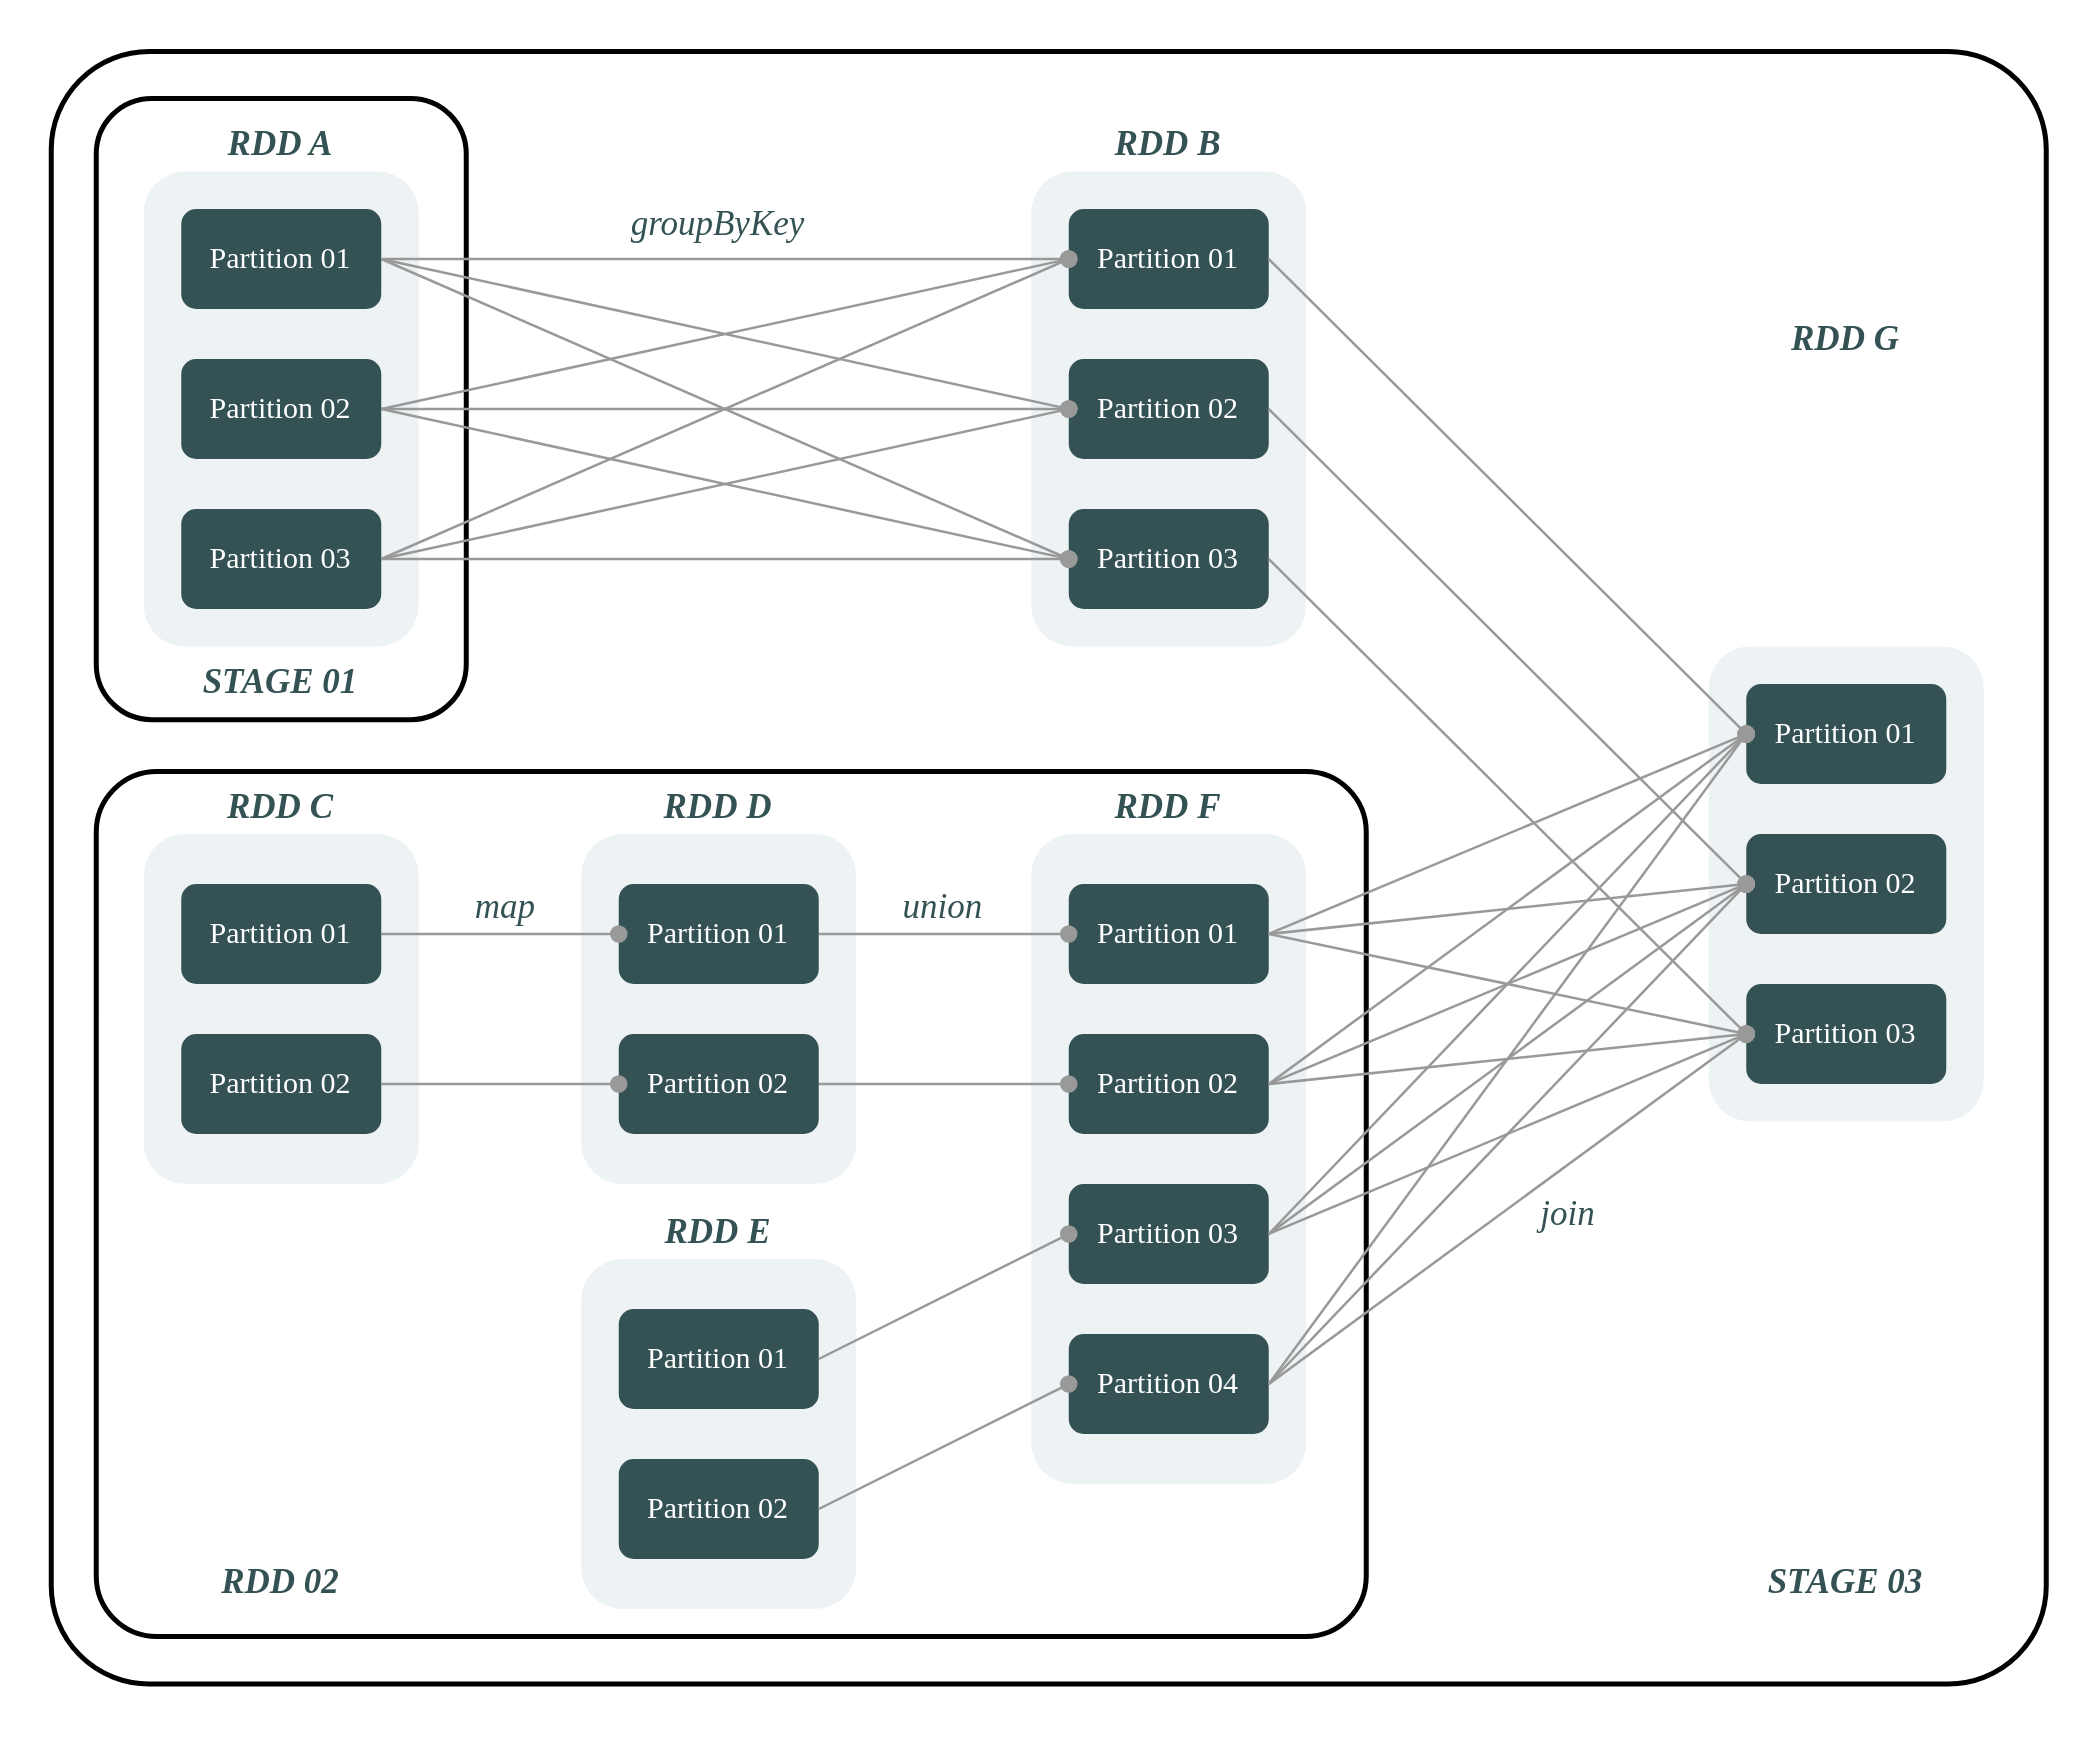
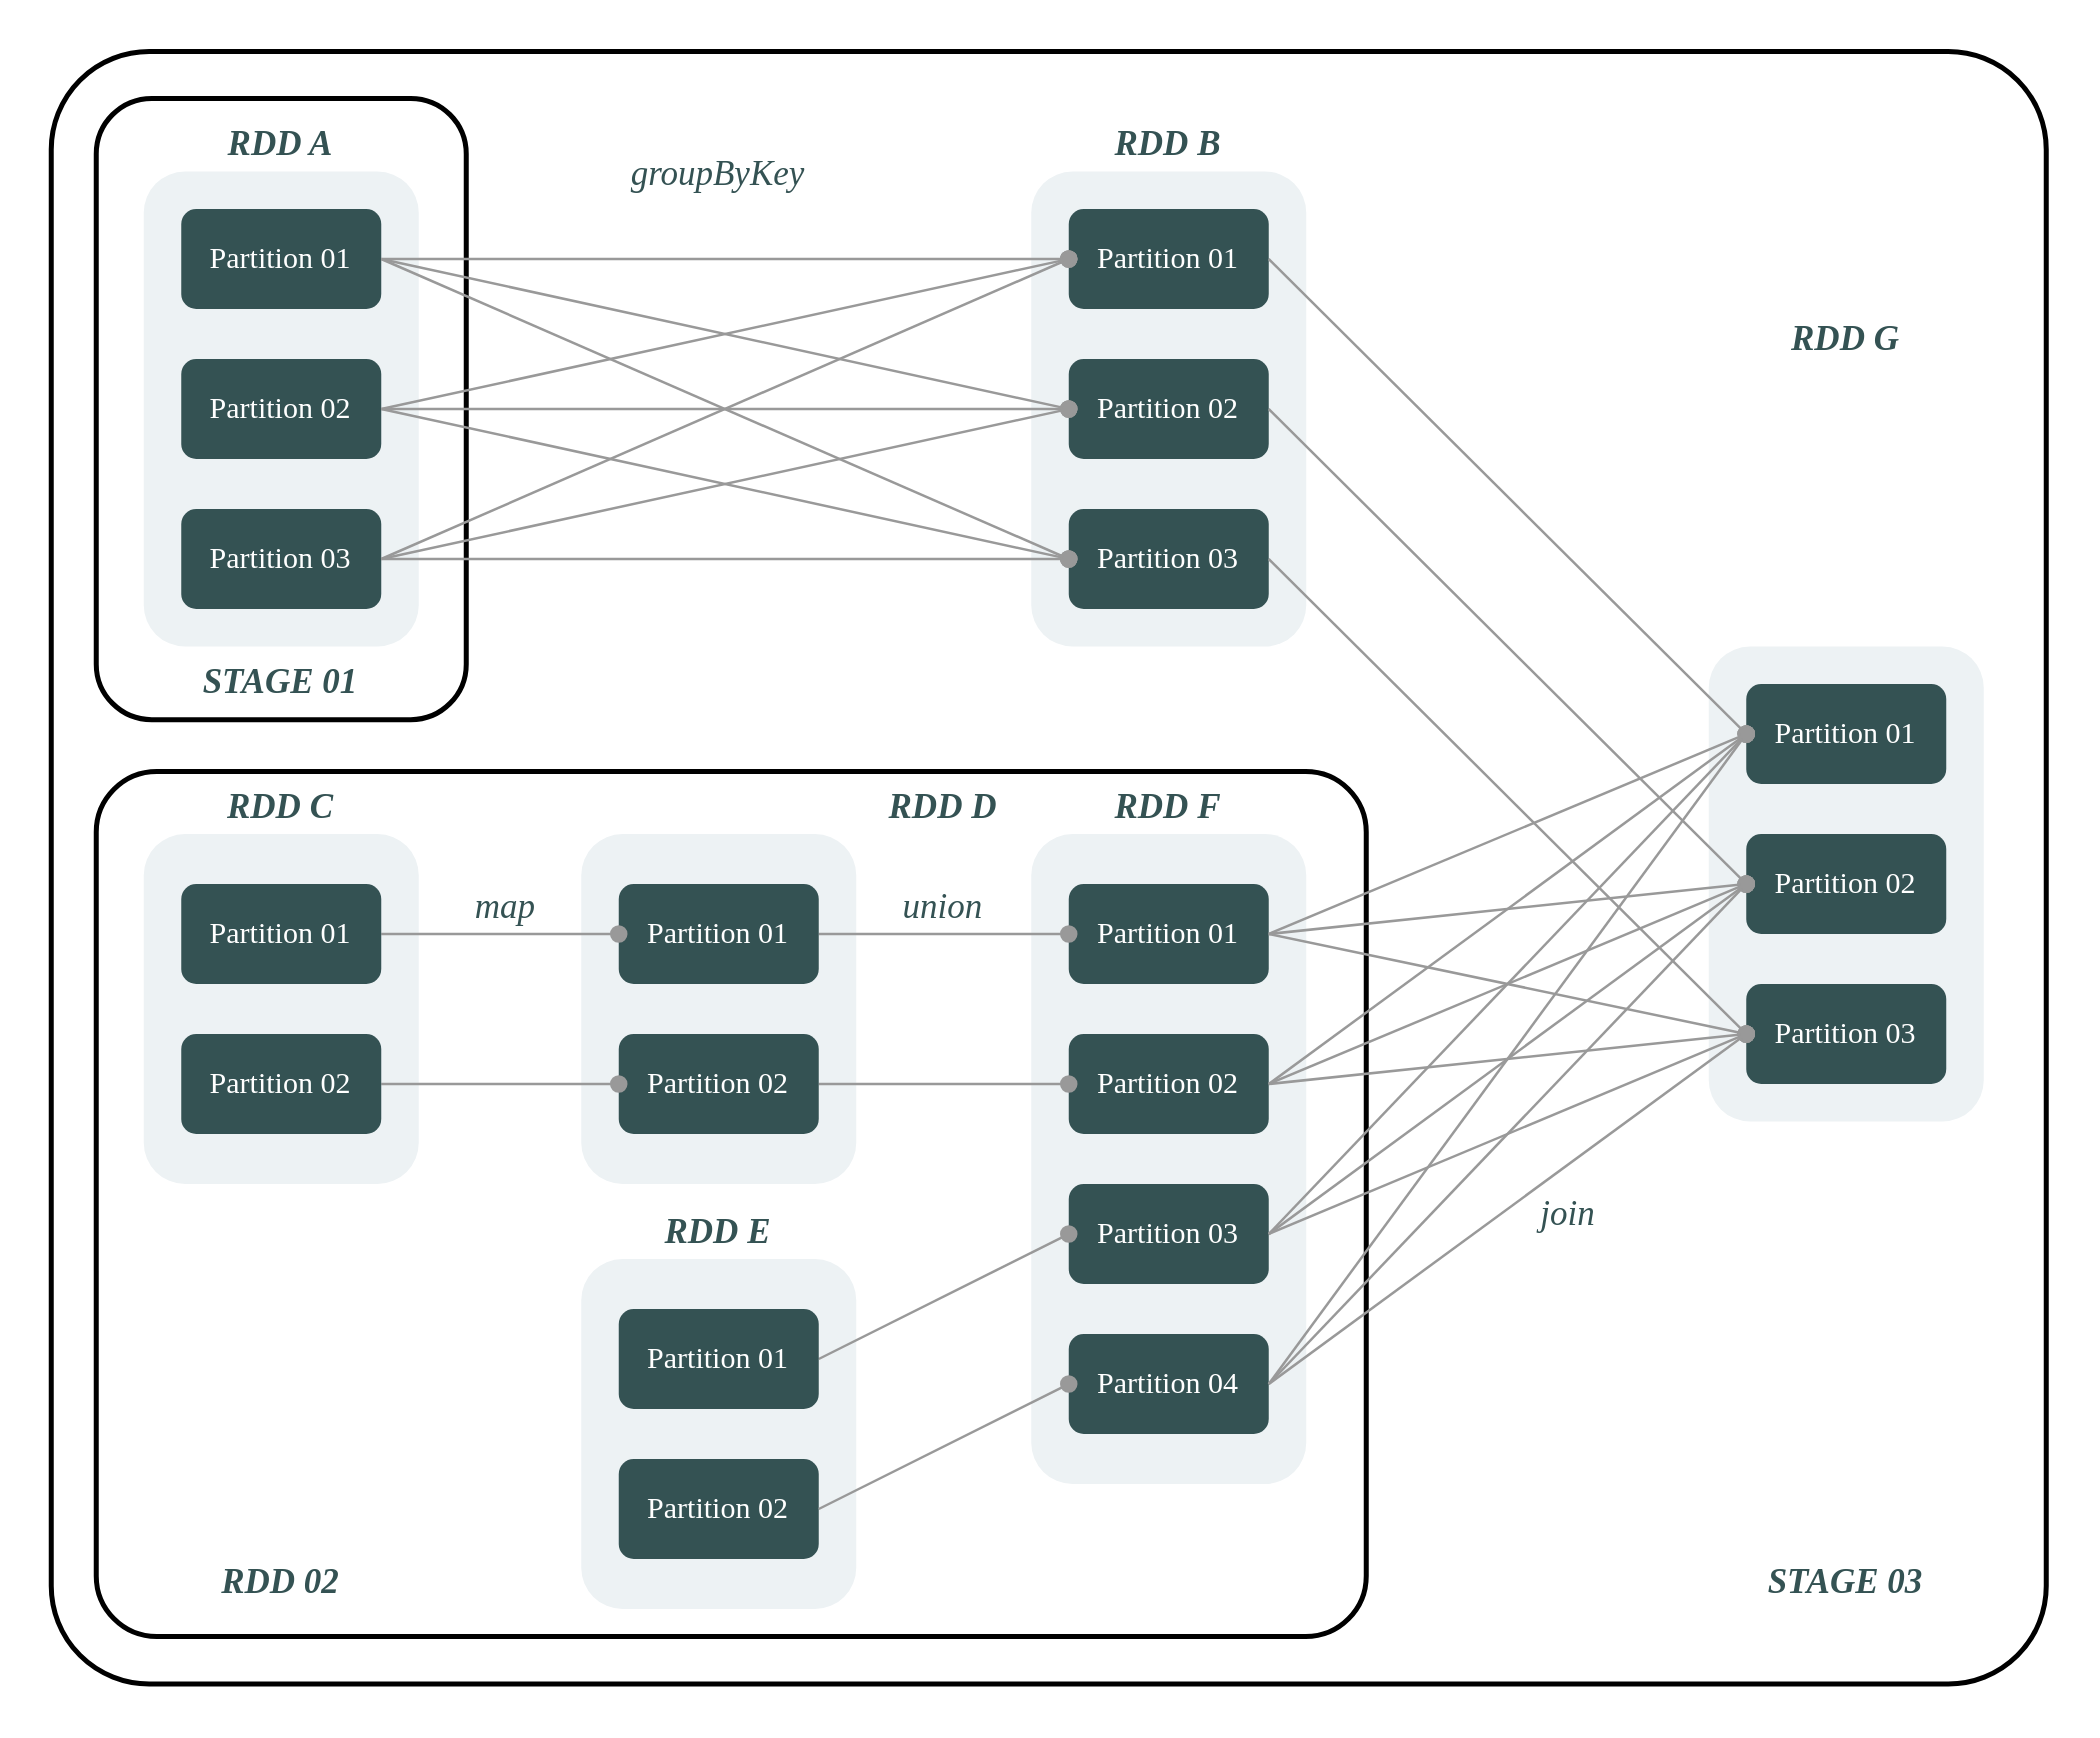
(719, 226) -> (719, 176)
(719, 809) -> (944, 809)
